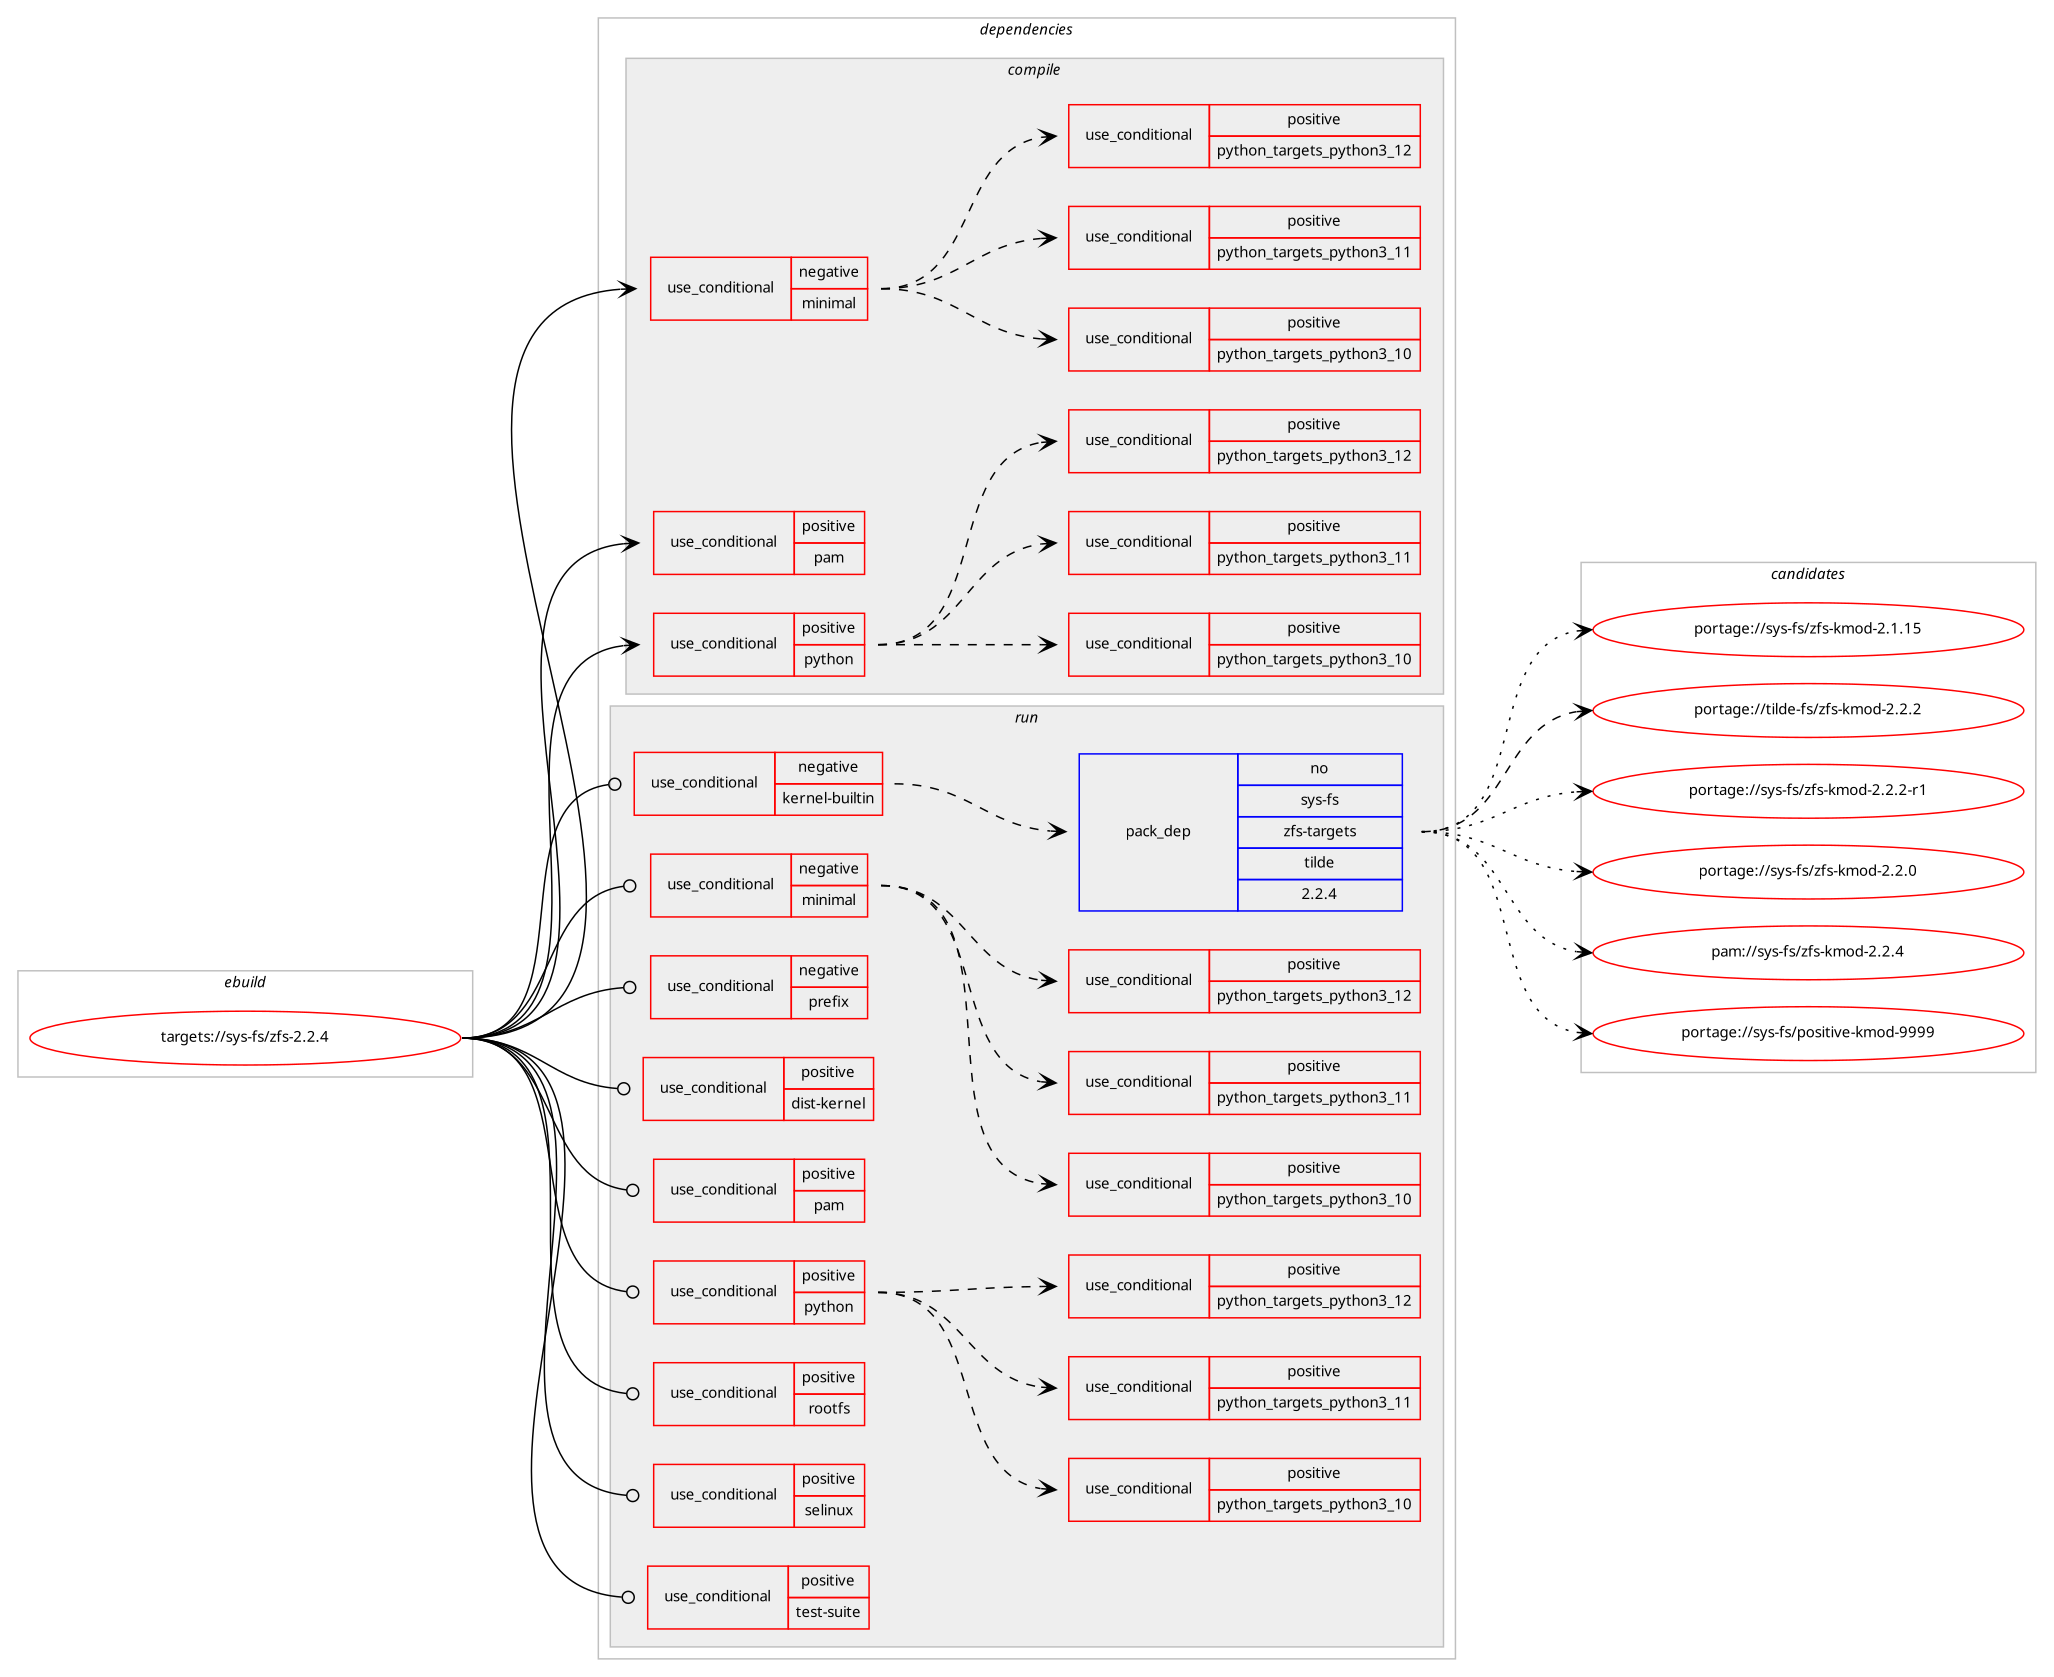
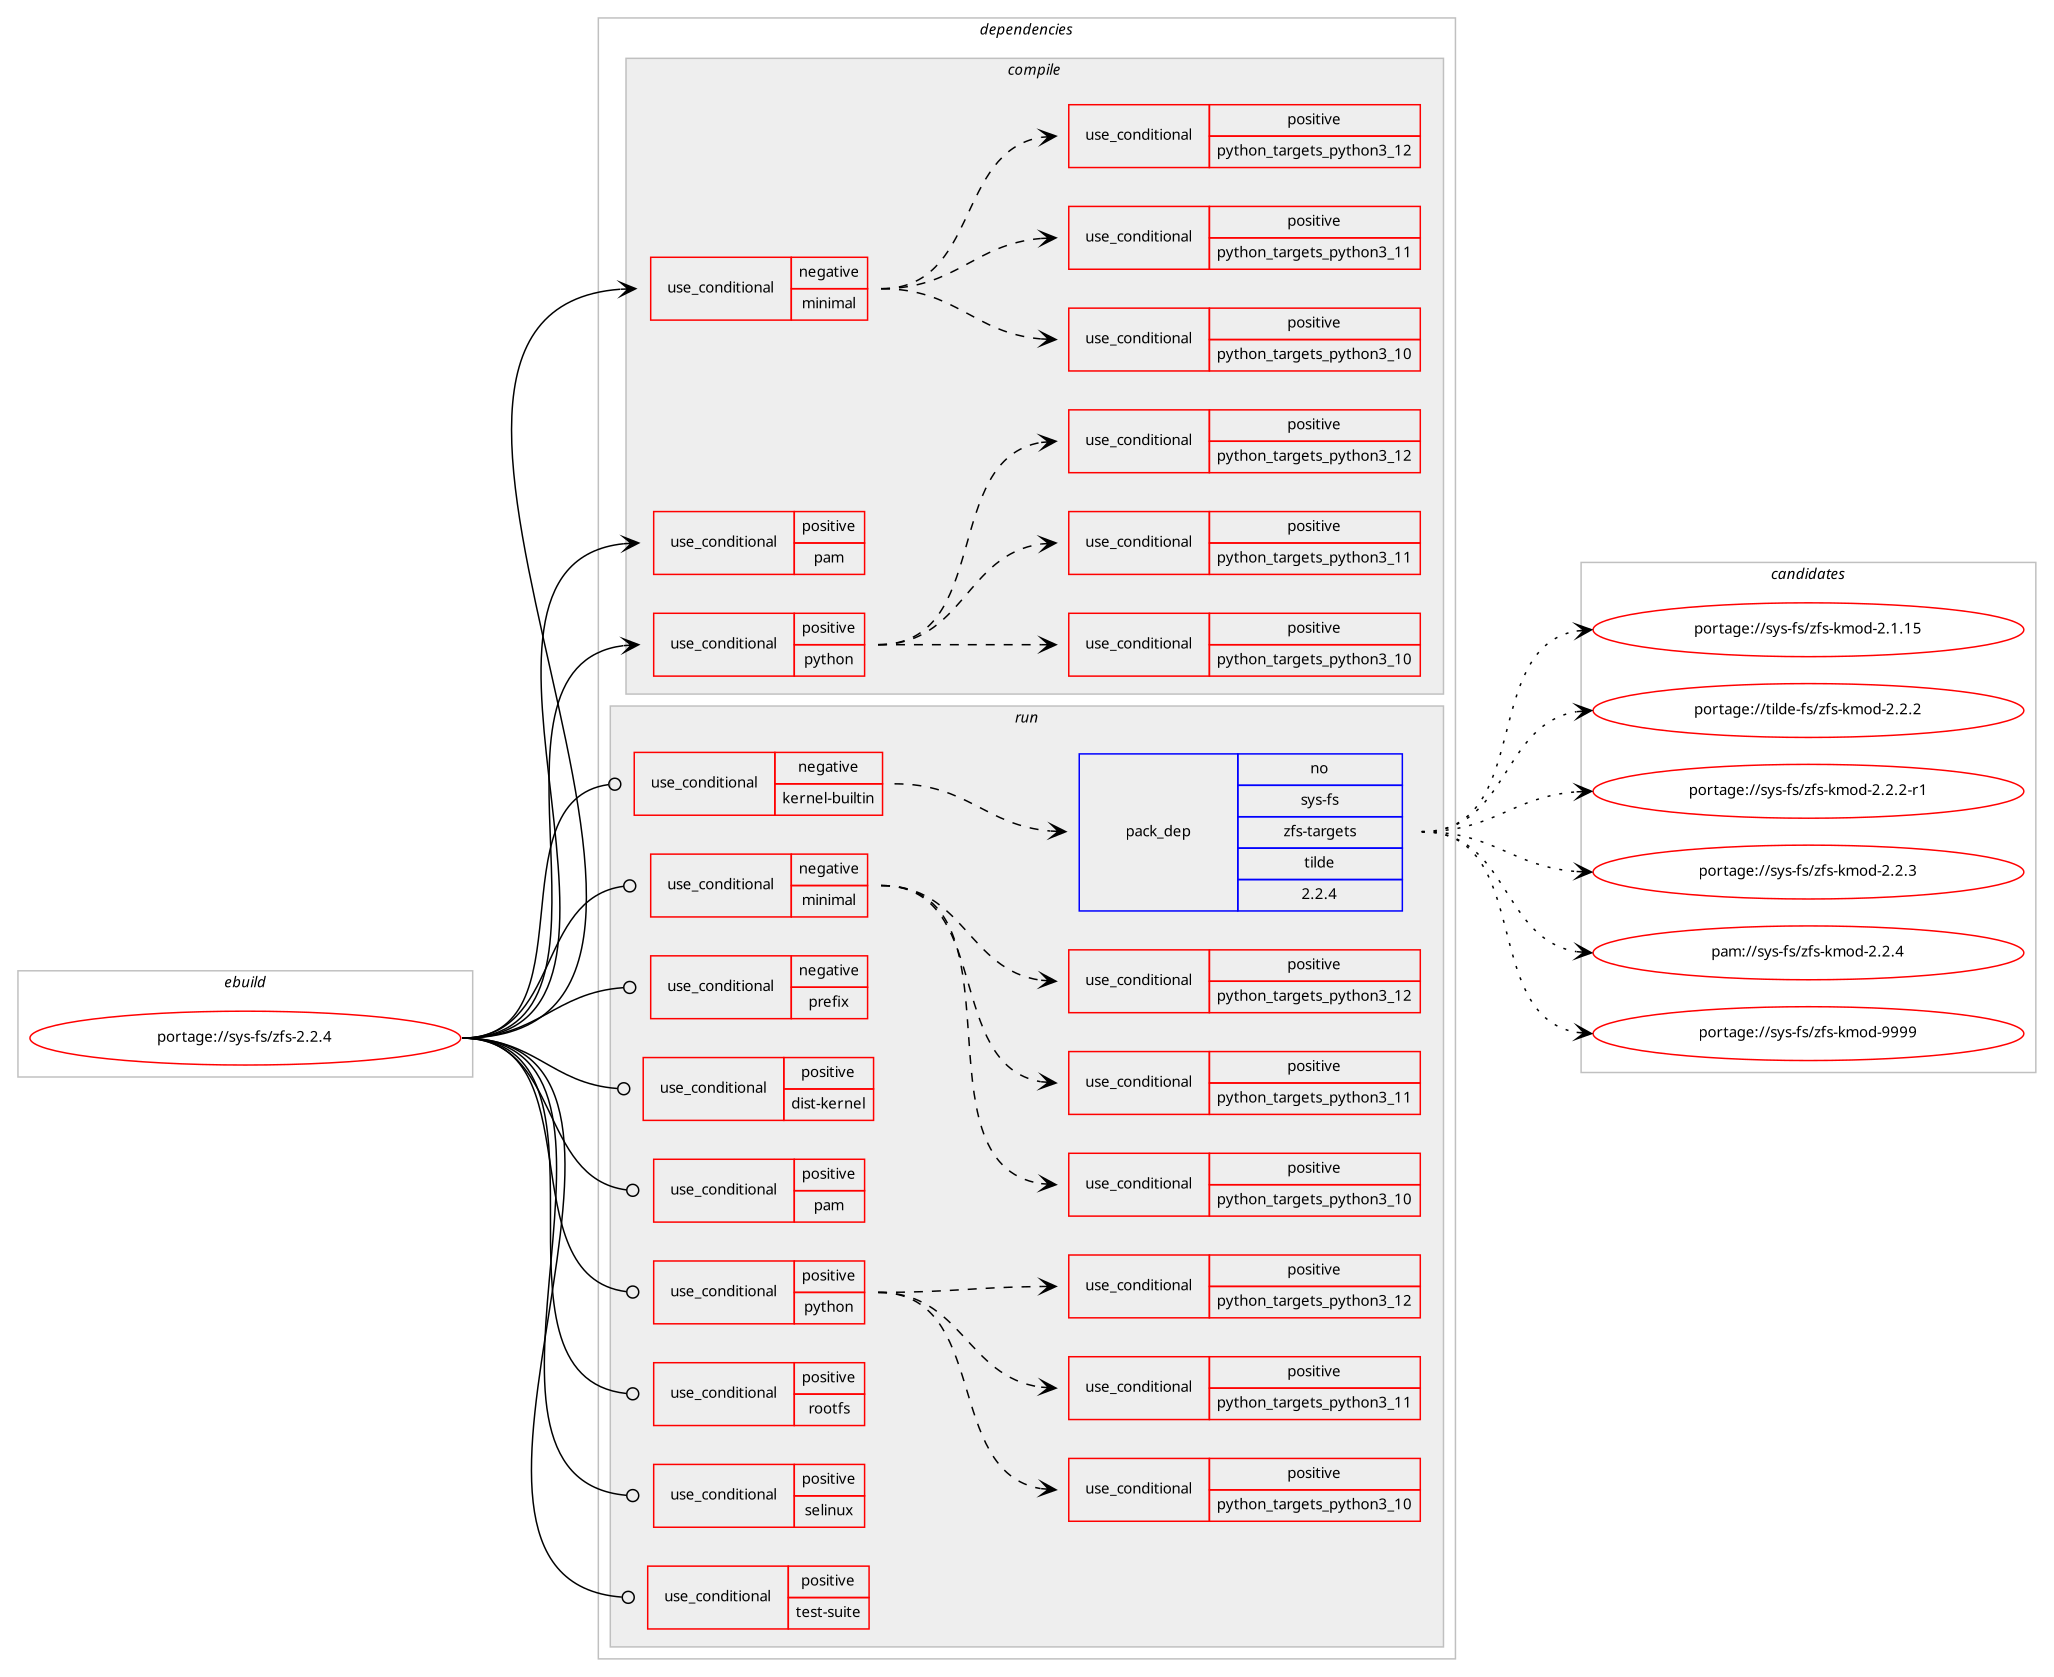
(1503, 777) -> (1503, 777)
(1808, 872) -> (1808, 872)
(1808, 1034) -> (1808, 1034)
(245, 1038) -> (245, 1038)
